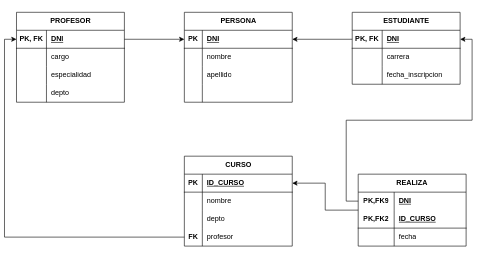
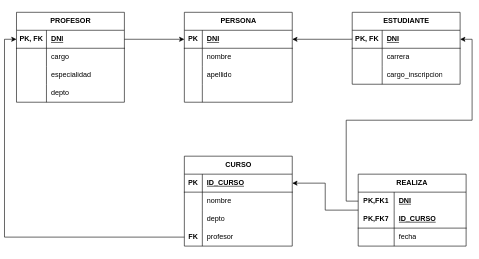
(419, 75) -> (419, 75)
(377, 201) -> (377, 201)
(377, 219) -> (377, 219)
